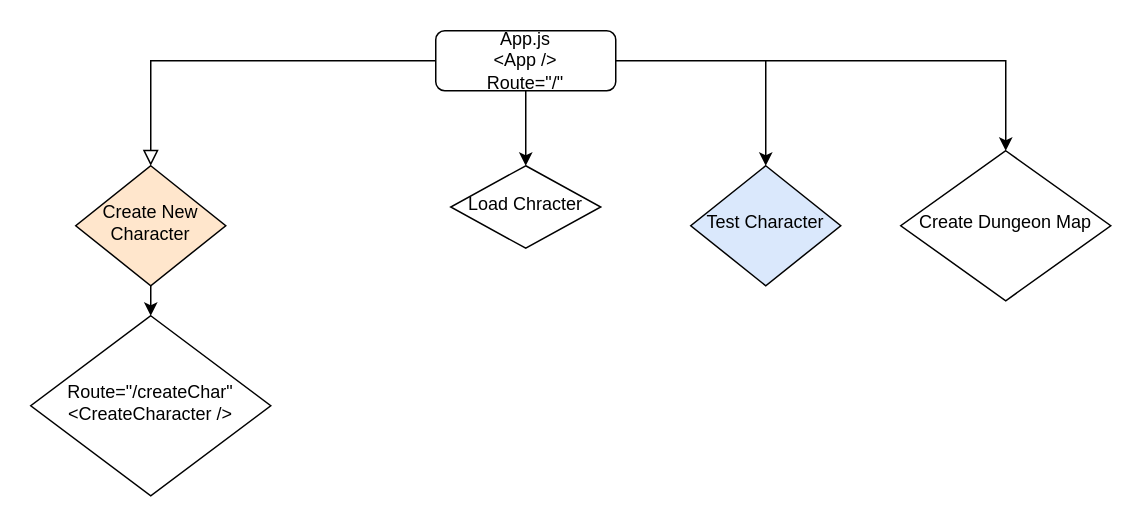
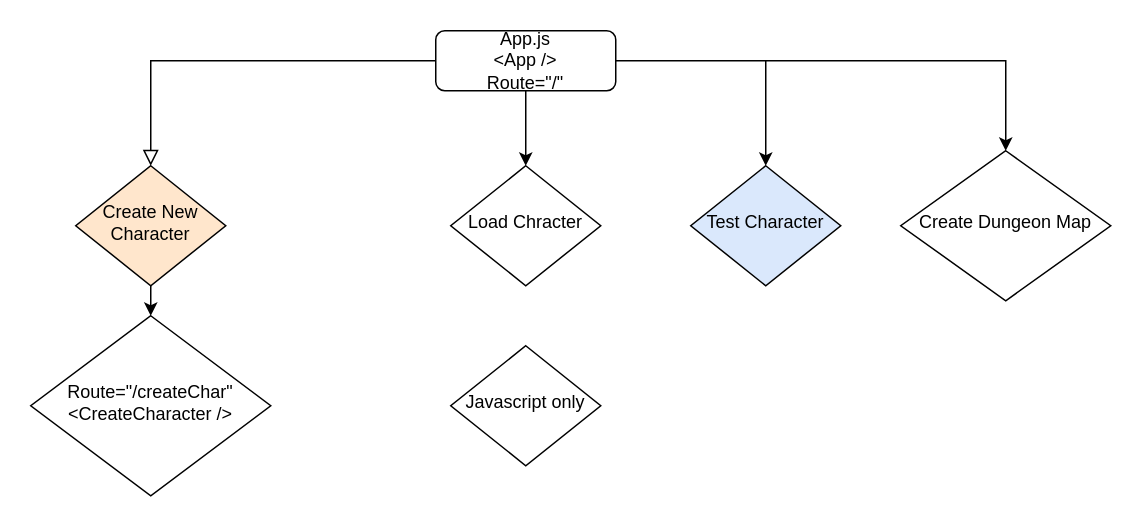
(526, 207) -> (526, 226)
none -> (526, 406)
